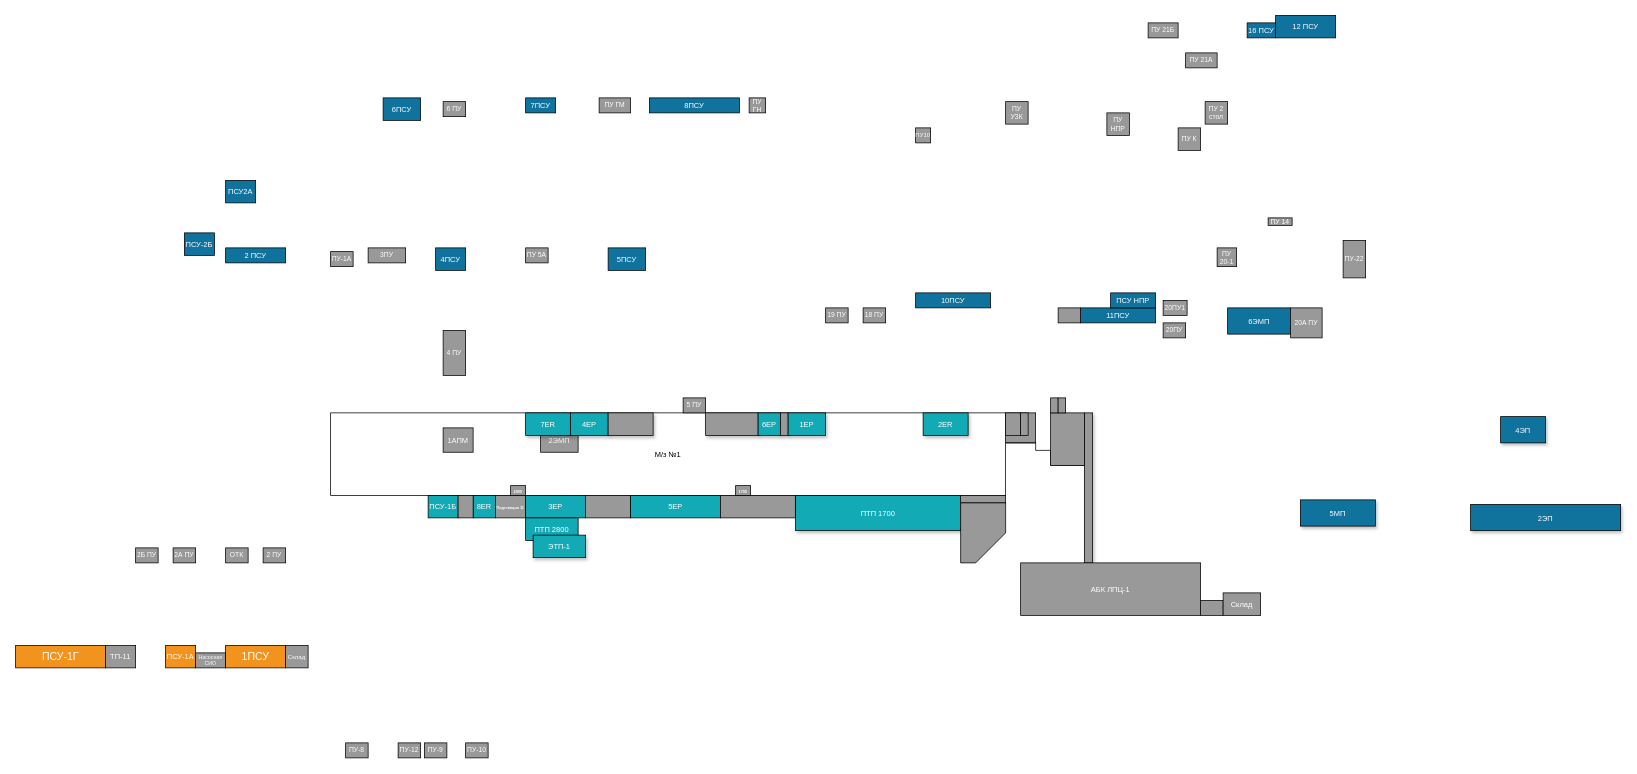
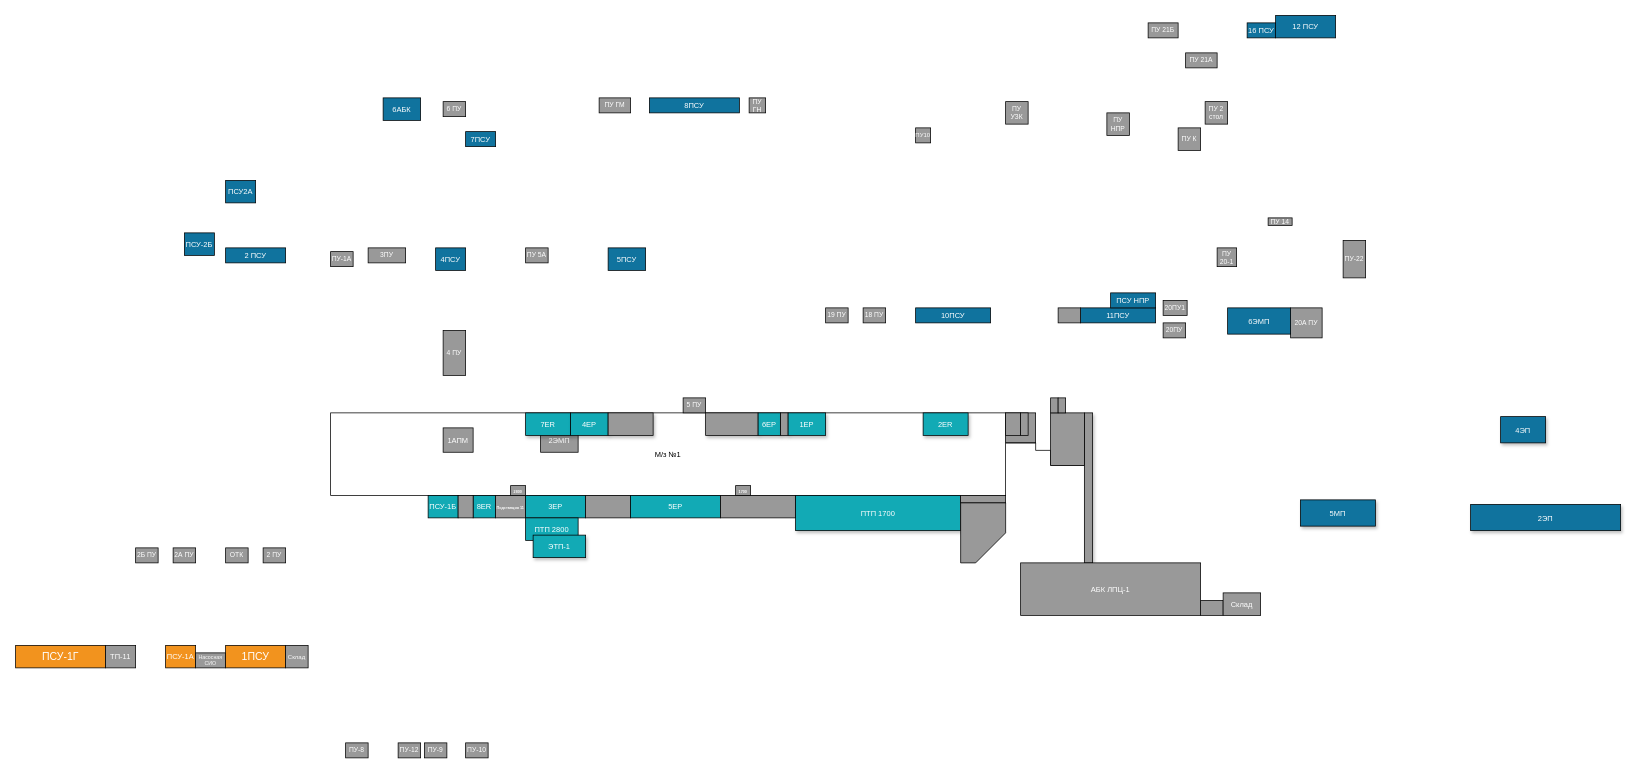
(540, 105) -> (480, 139)
(402, 109) -> (402, 109)
(953, 300) -> (953, 315)
